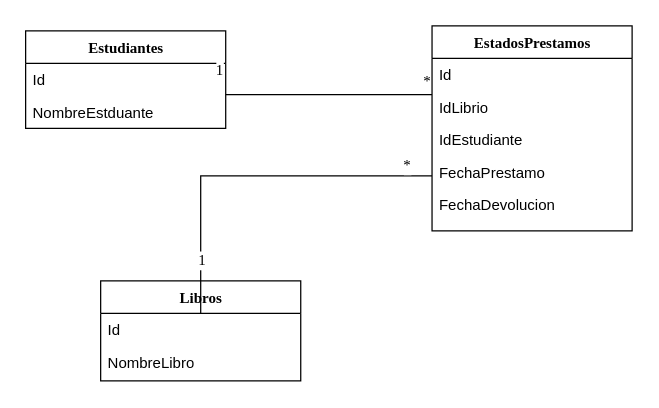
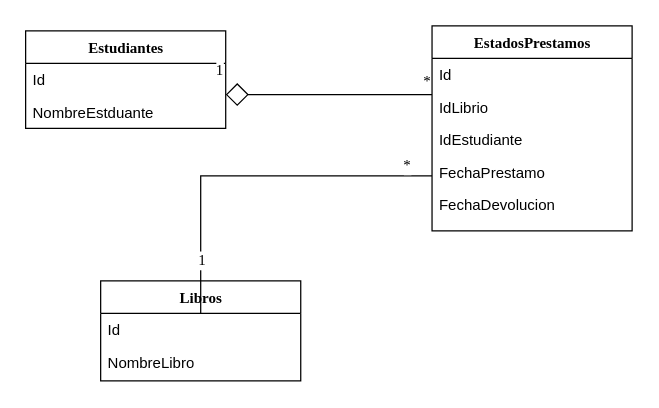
(238, 94) -> (249, 94)
